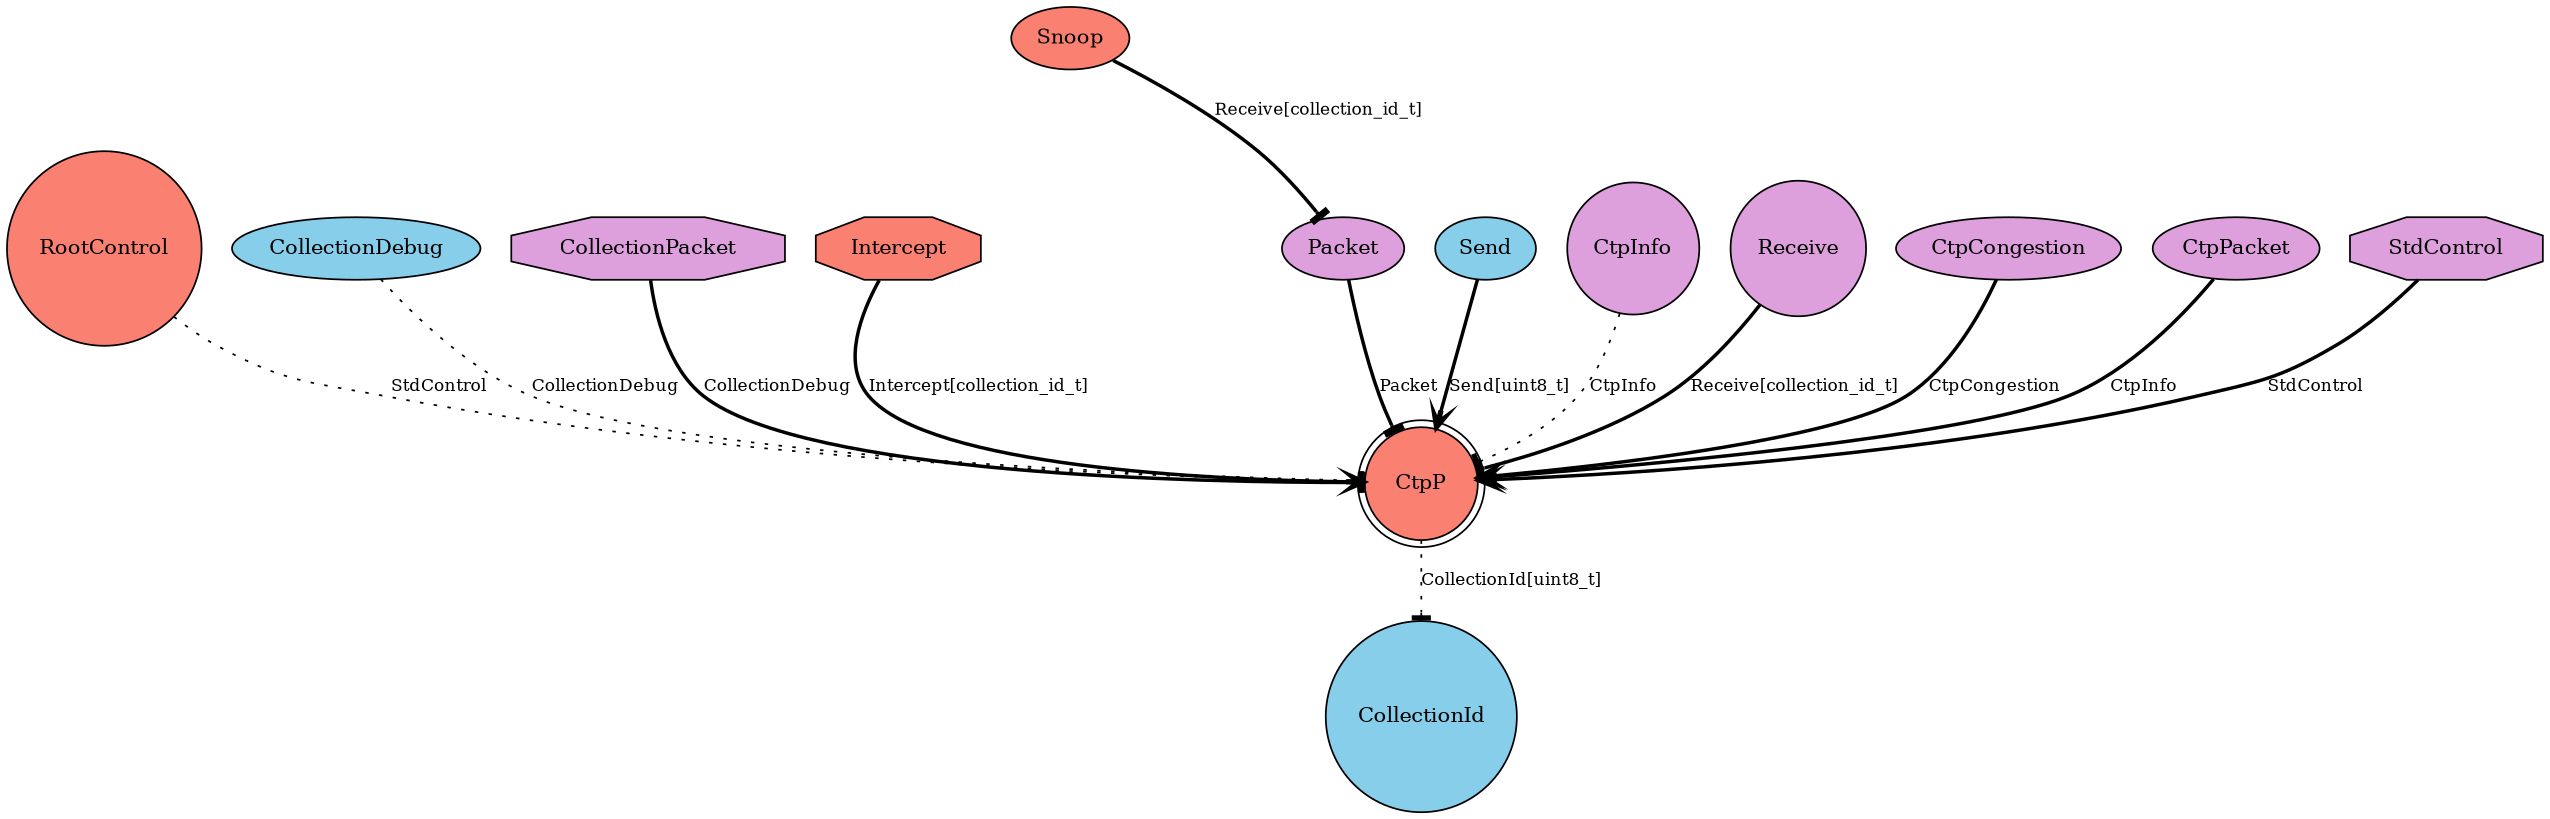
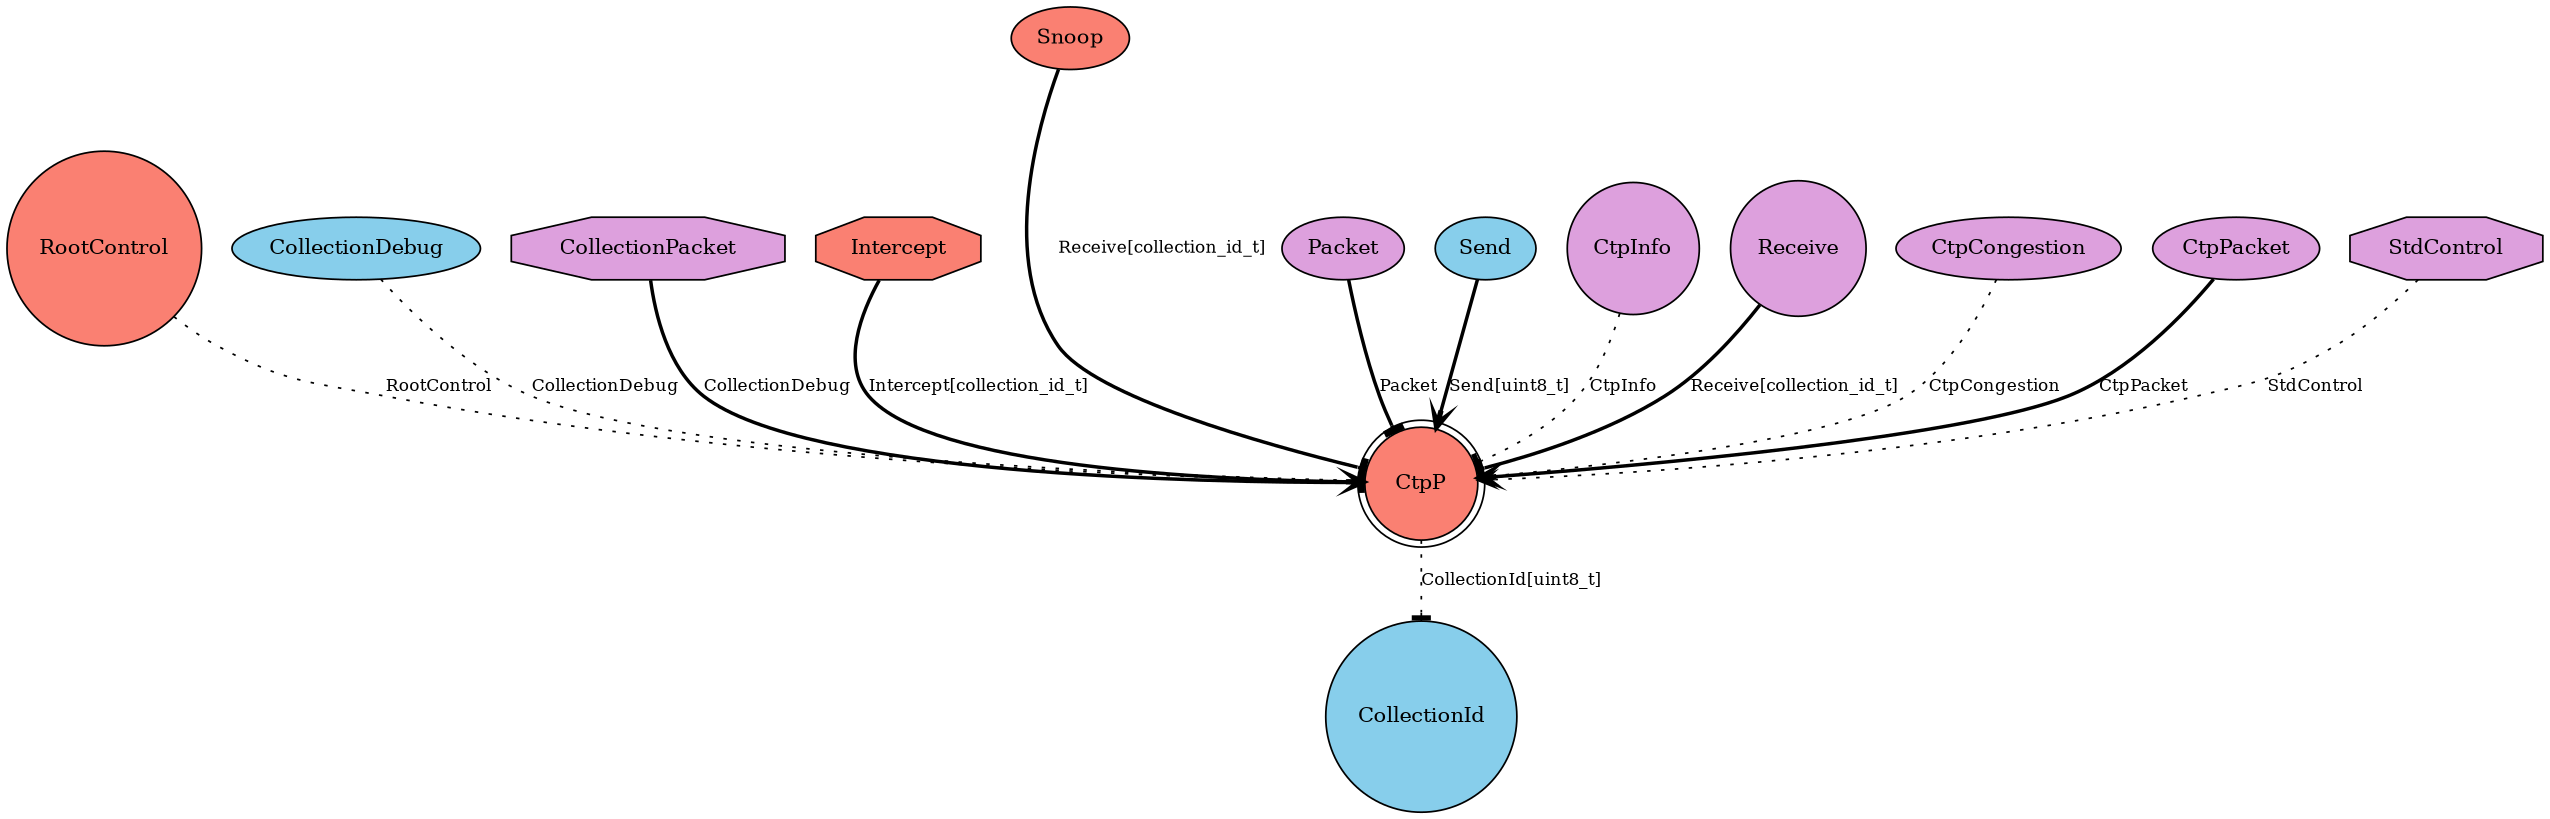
(1223, 125) -> (1073, 360)
(439, 387) -> (439, 387)
(2144, 387) -> (2144, 387)
(1777, 437) -> (1777, 437)
(1974, 437) -> (1974, 437)
